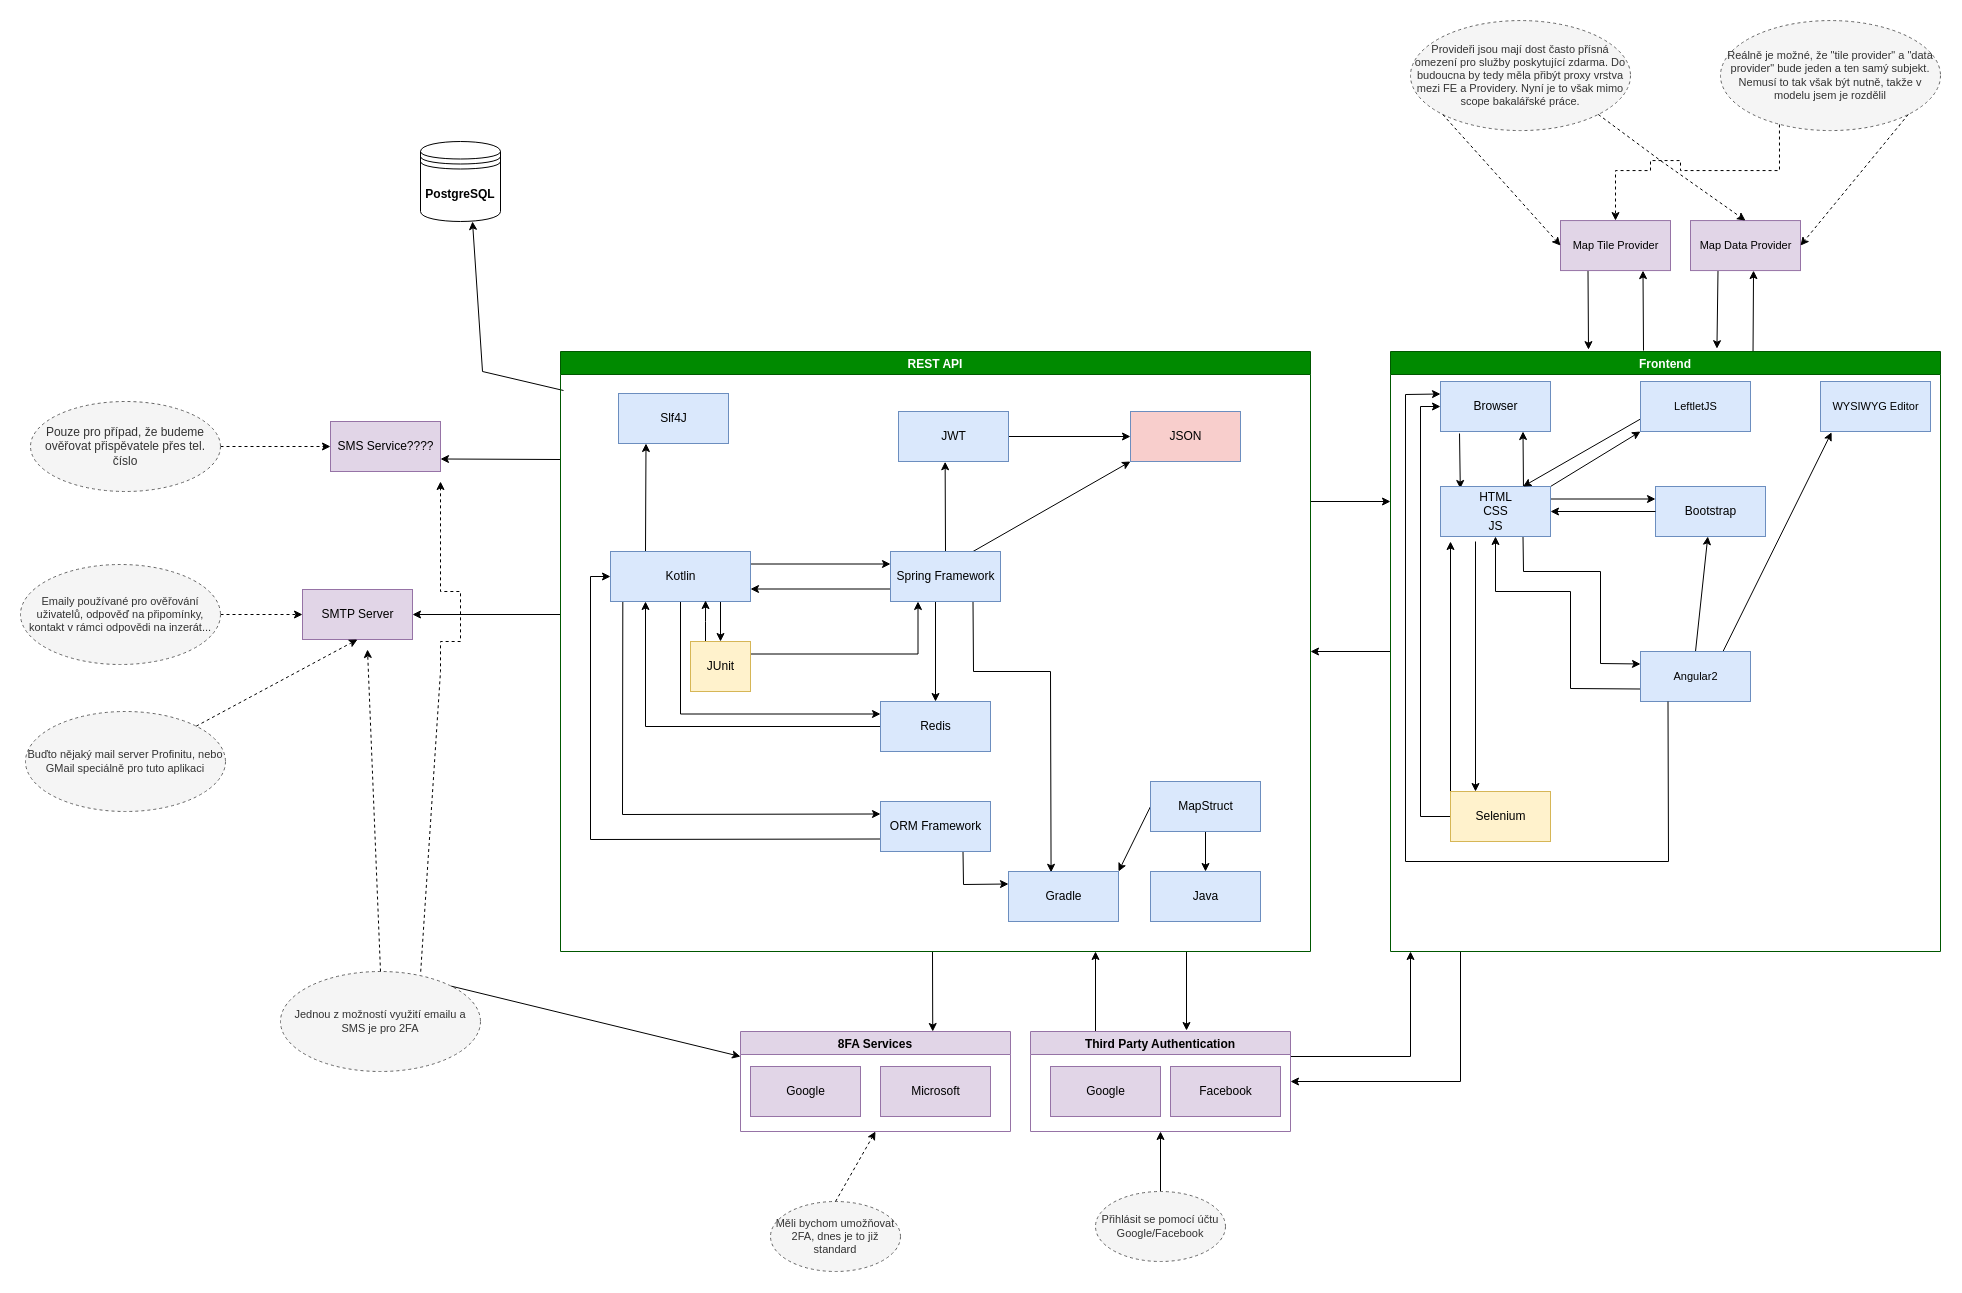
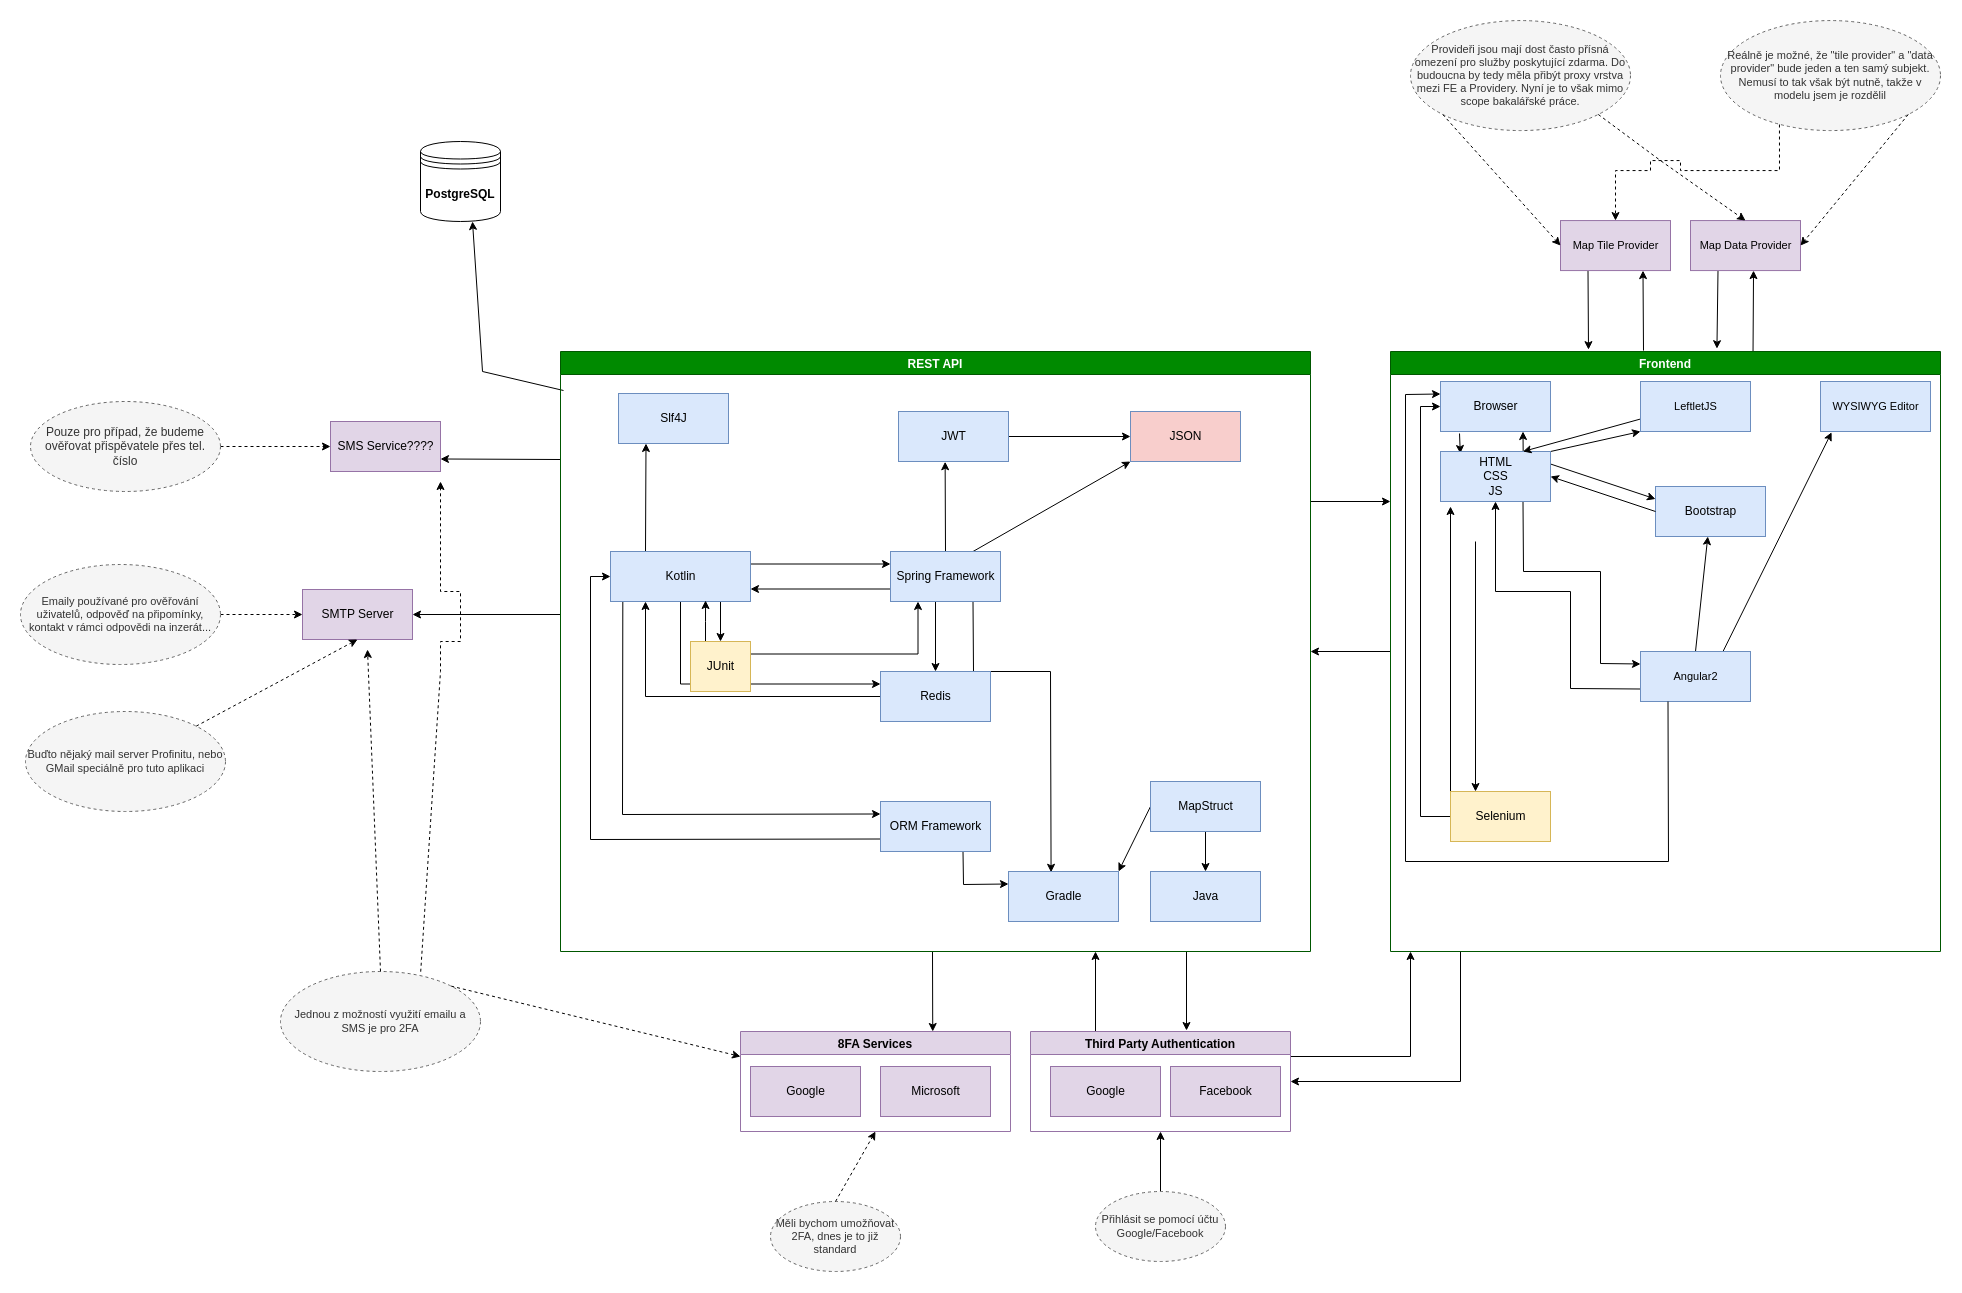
(1496, 512) -> (1496, 477)
(936, 727) -> (936, 697)
(592, 1020) -> (592, 1020)
